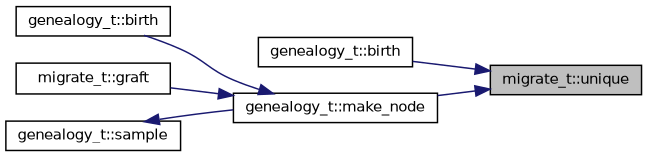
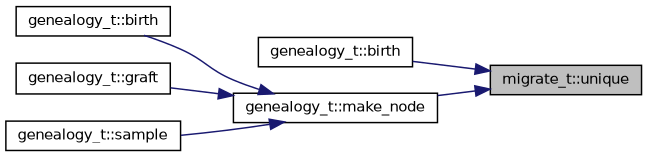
(93, 79) -> (93, 79)
(196, 114) -> (225, 130)
